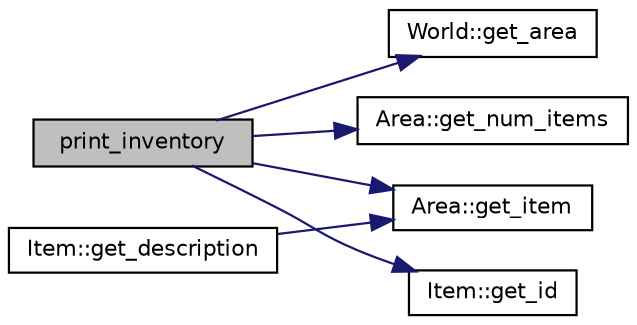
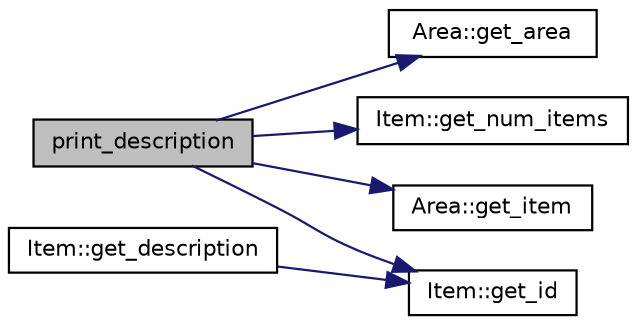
(493, 34) -> (493, 34)
(493, 121) -> (493, 121)
(143, 143) -> (143, 143)
(341, 226) -> (332, 273)
